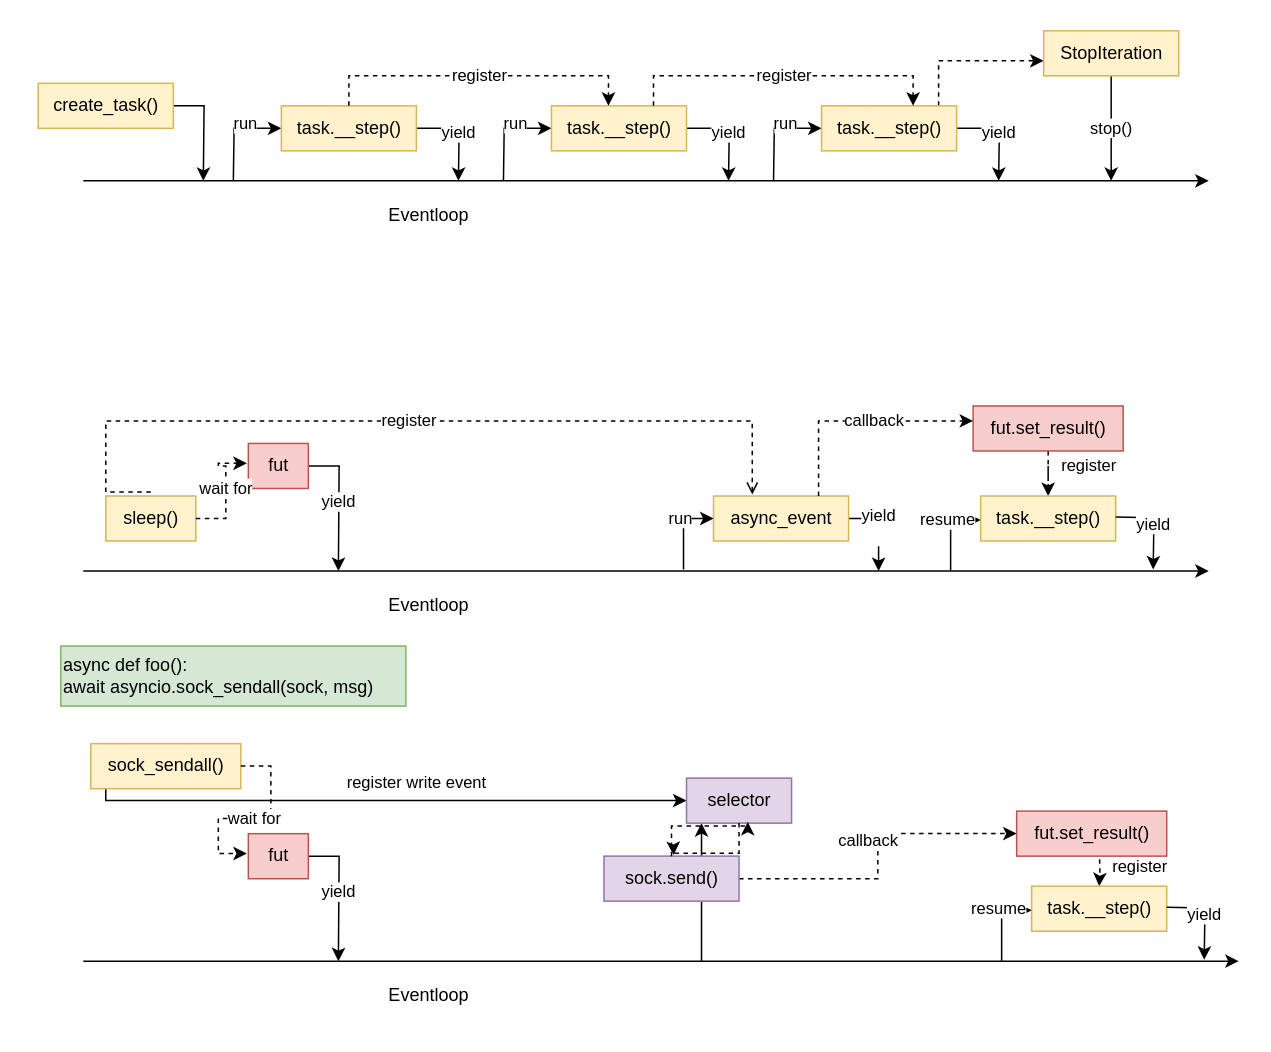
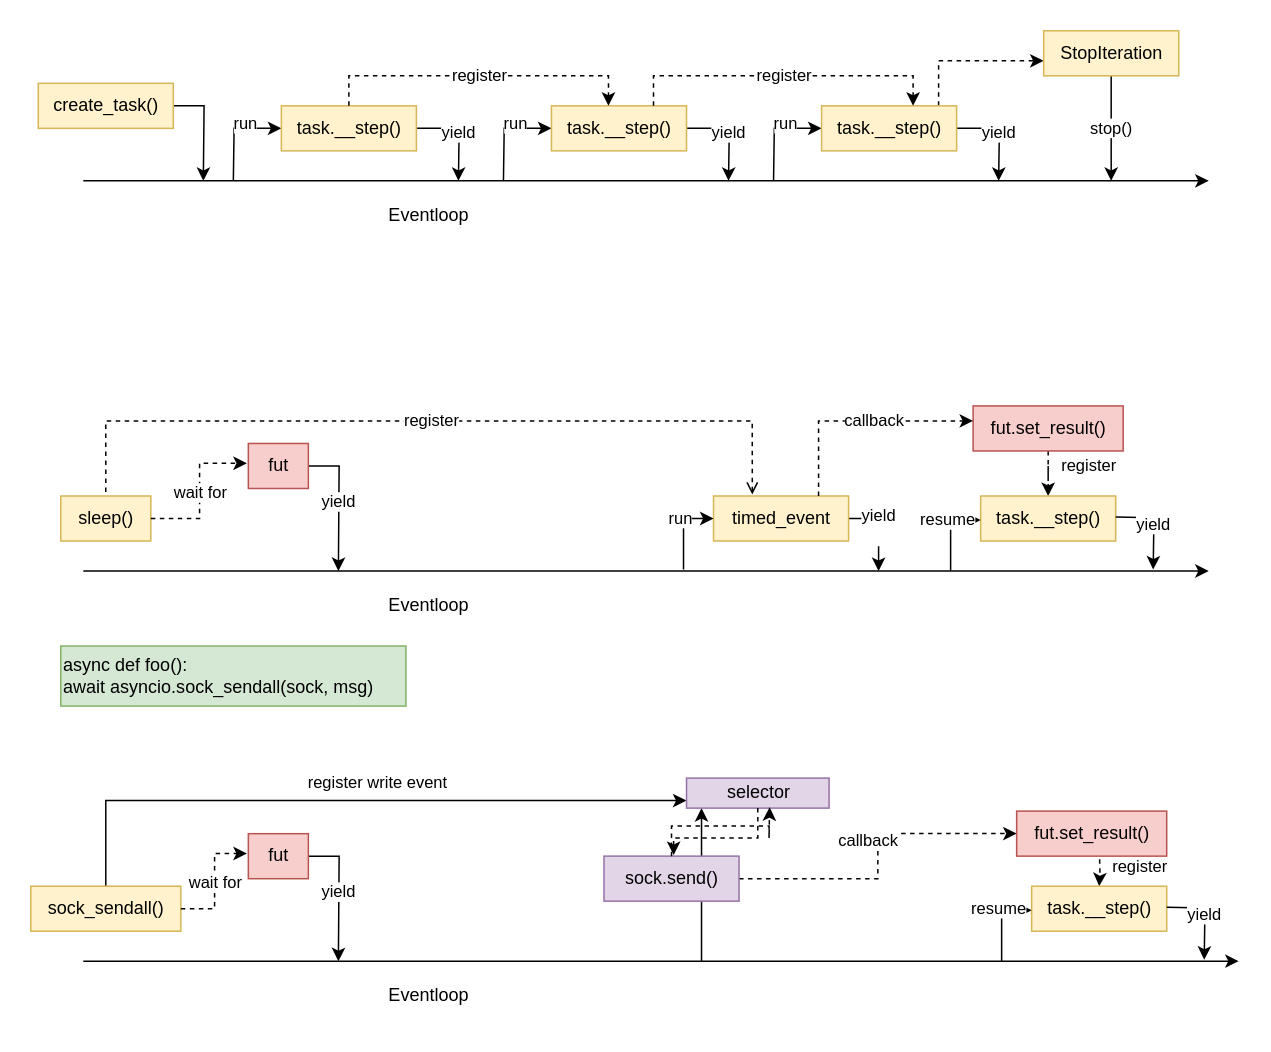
(151, 518) -> (106, 518)
(782, 518) -> (782, 518)
(166, 766) -> (106, 908)
(739, 800) -> (758, 793)
